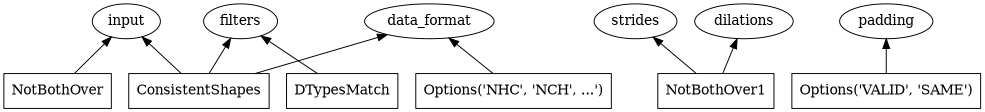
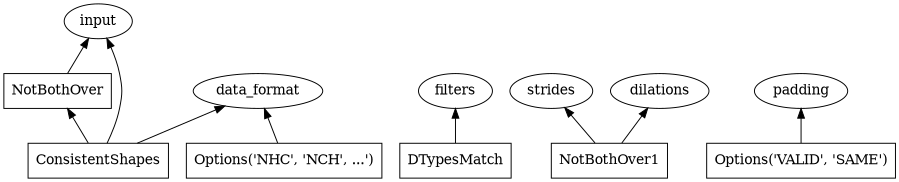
(217, 60) -> (80, 130)
